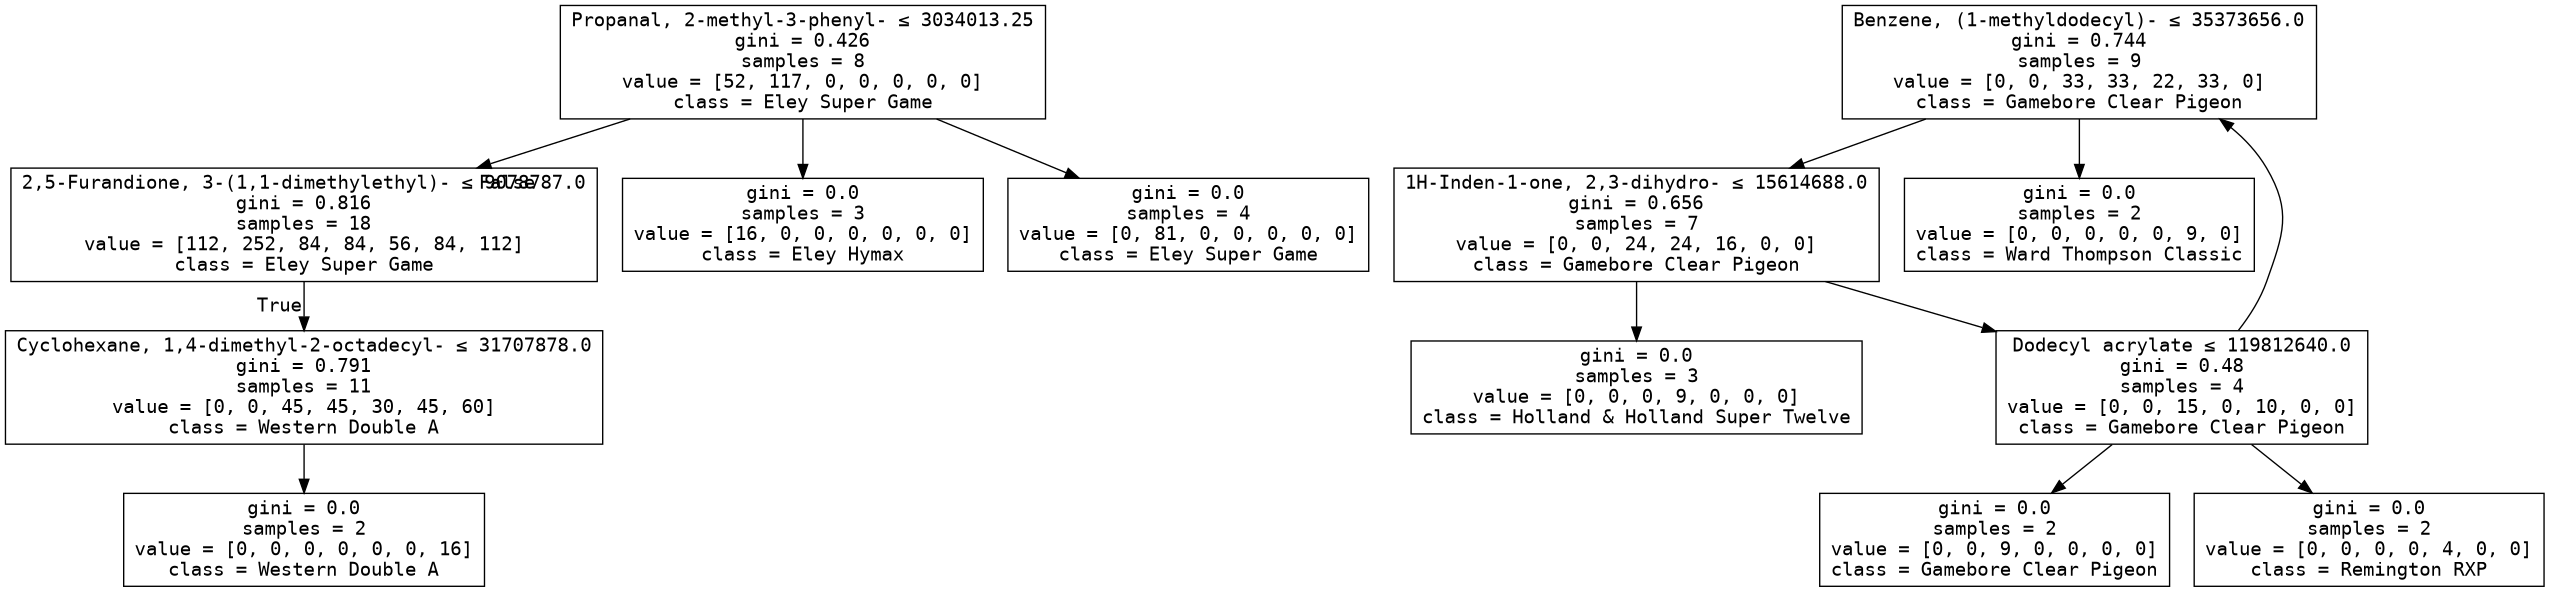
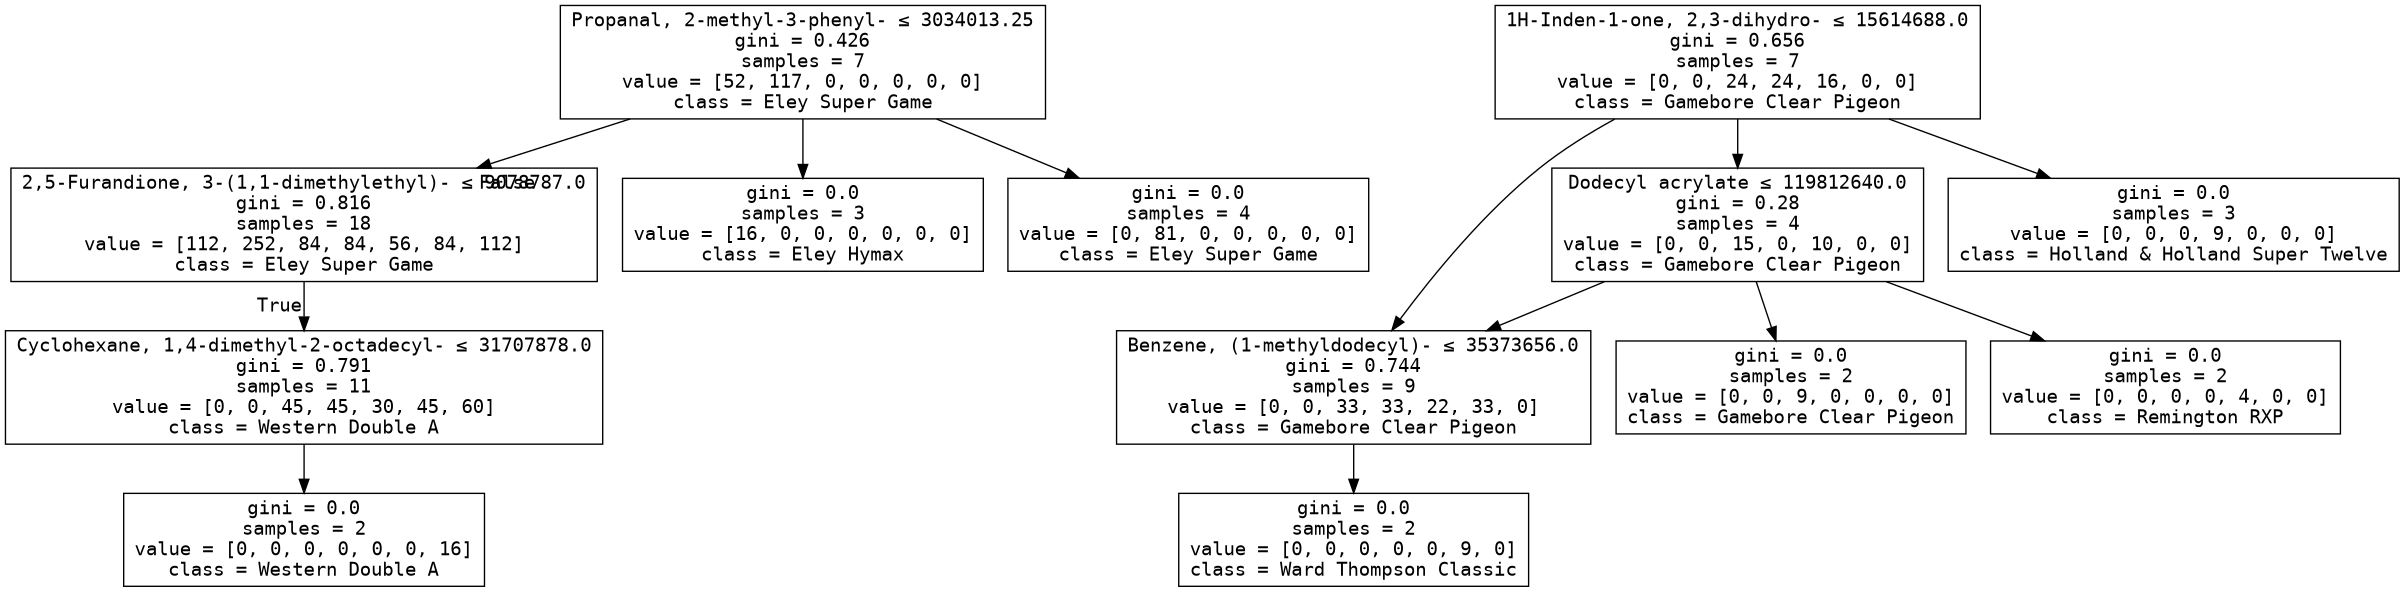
(803, 62) -> (803, 62)
(1864, 141) -> (1496, 207)
(2182, 366) -> (1738, 204)
